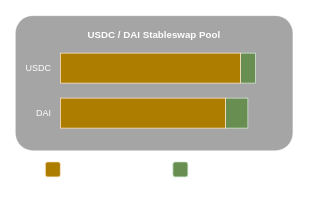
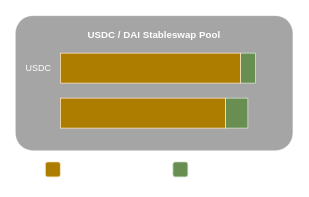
(34, 113) -> none
